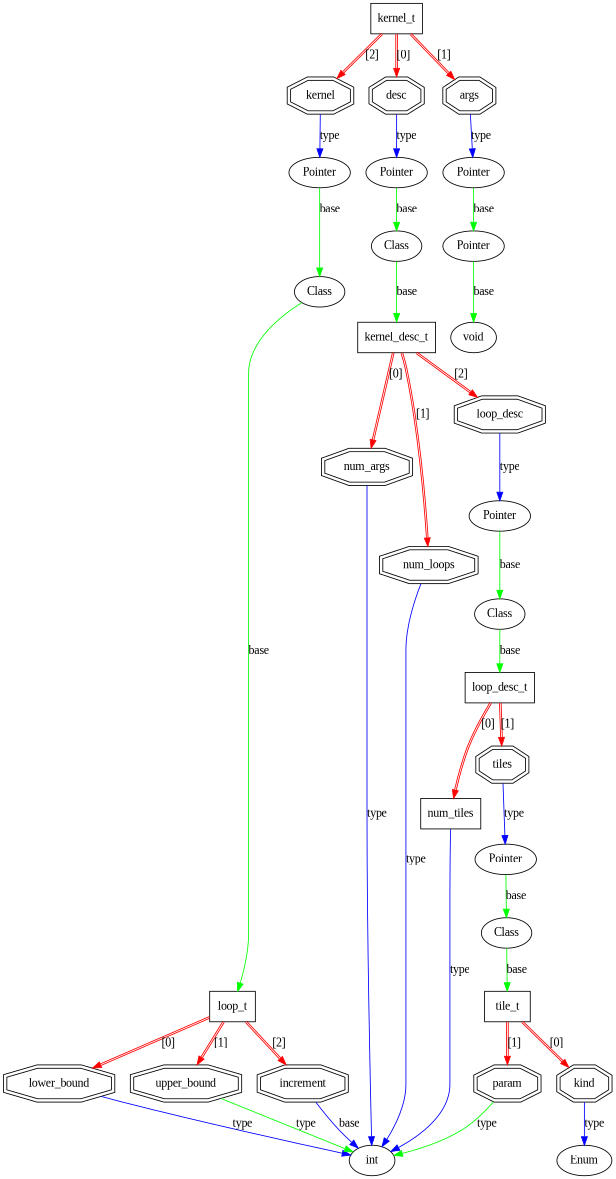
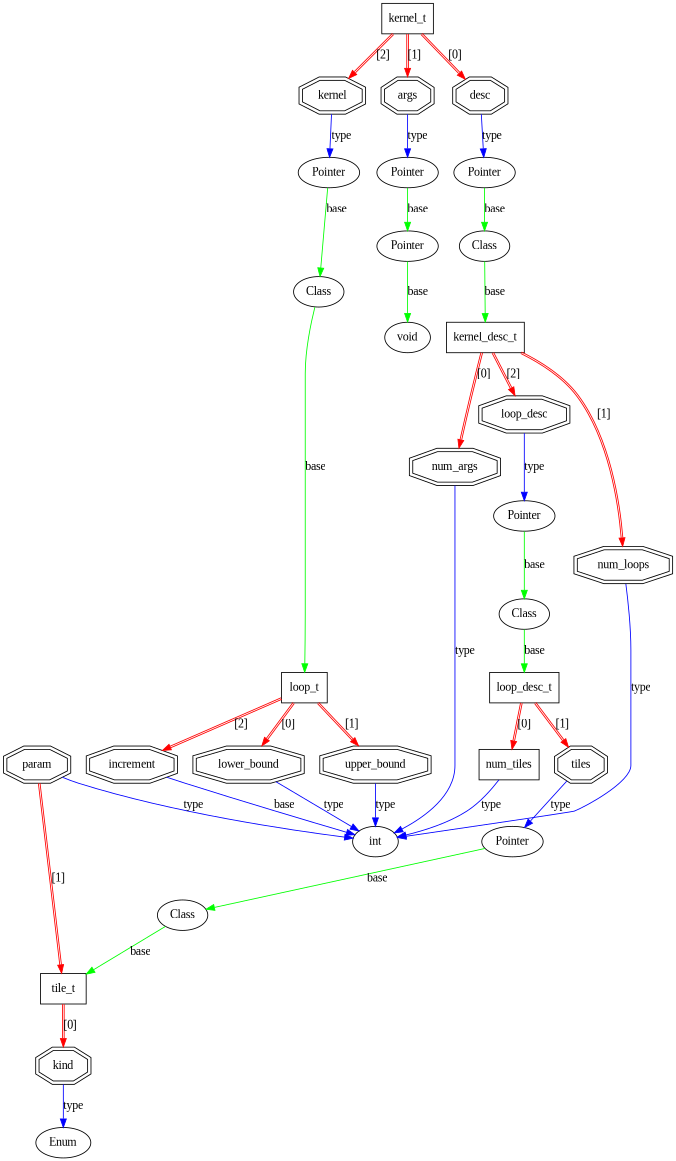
(507, 1039) -> (50, 874)
(283, 1124) -> (375, 800)
(452, 1135) -> (202, 814)
